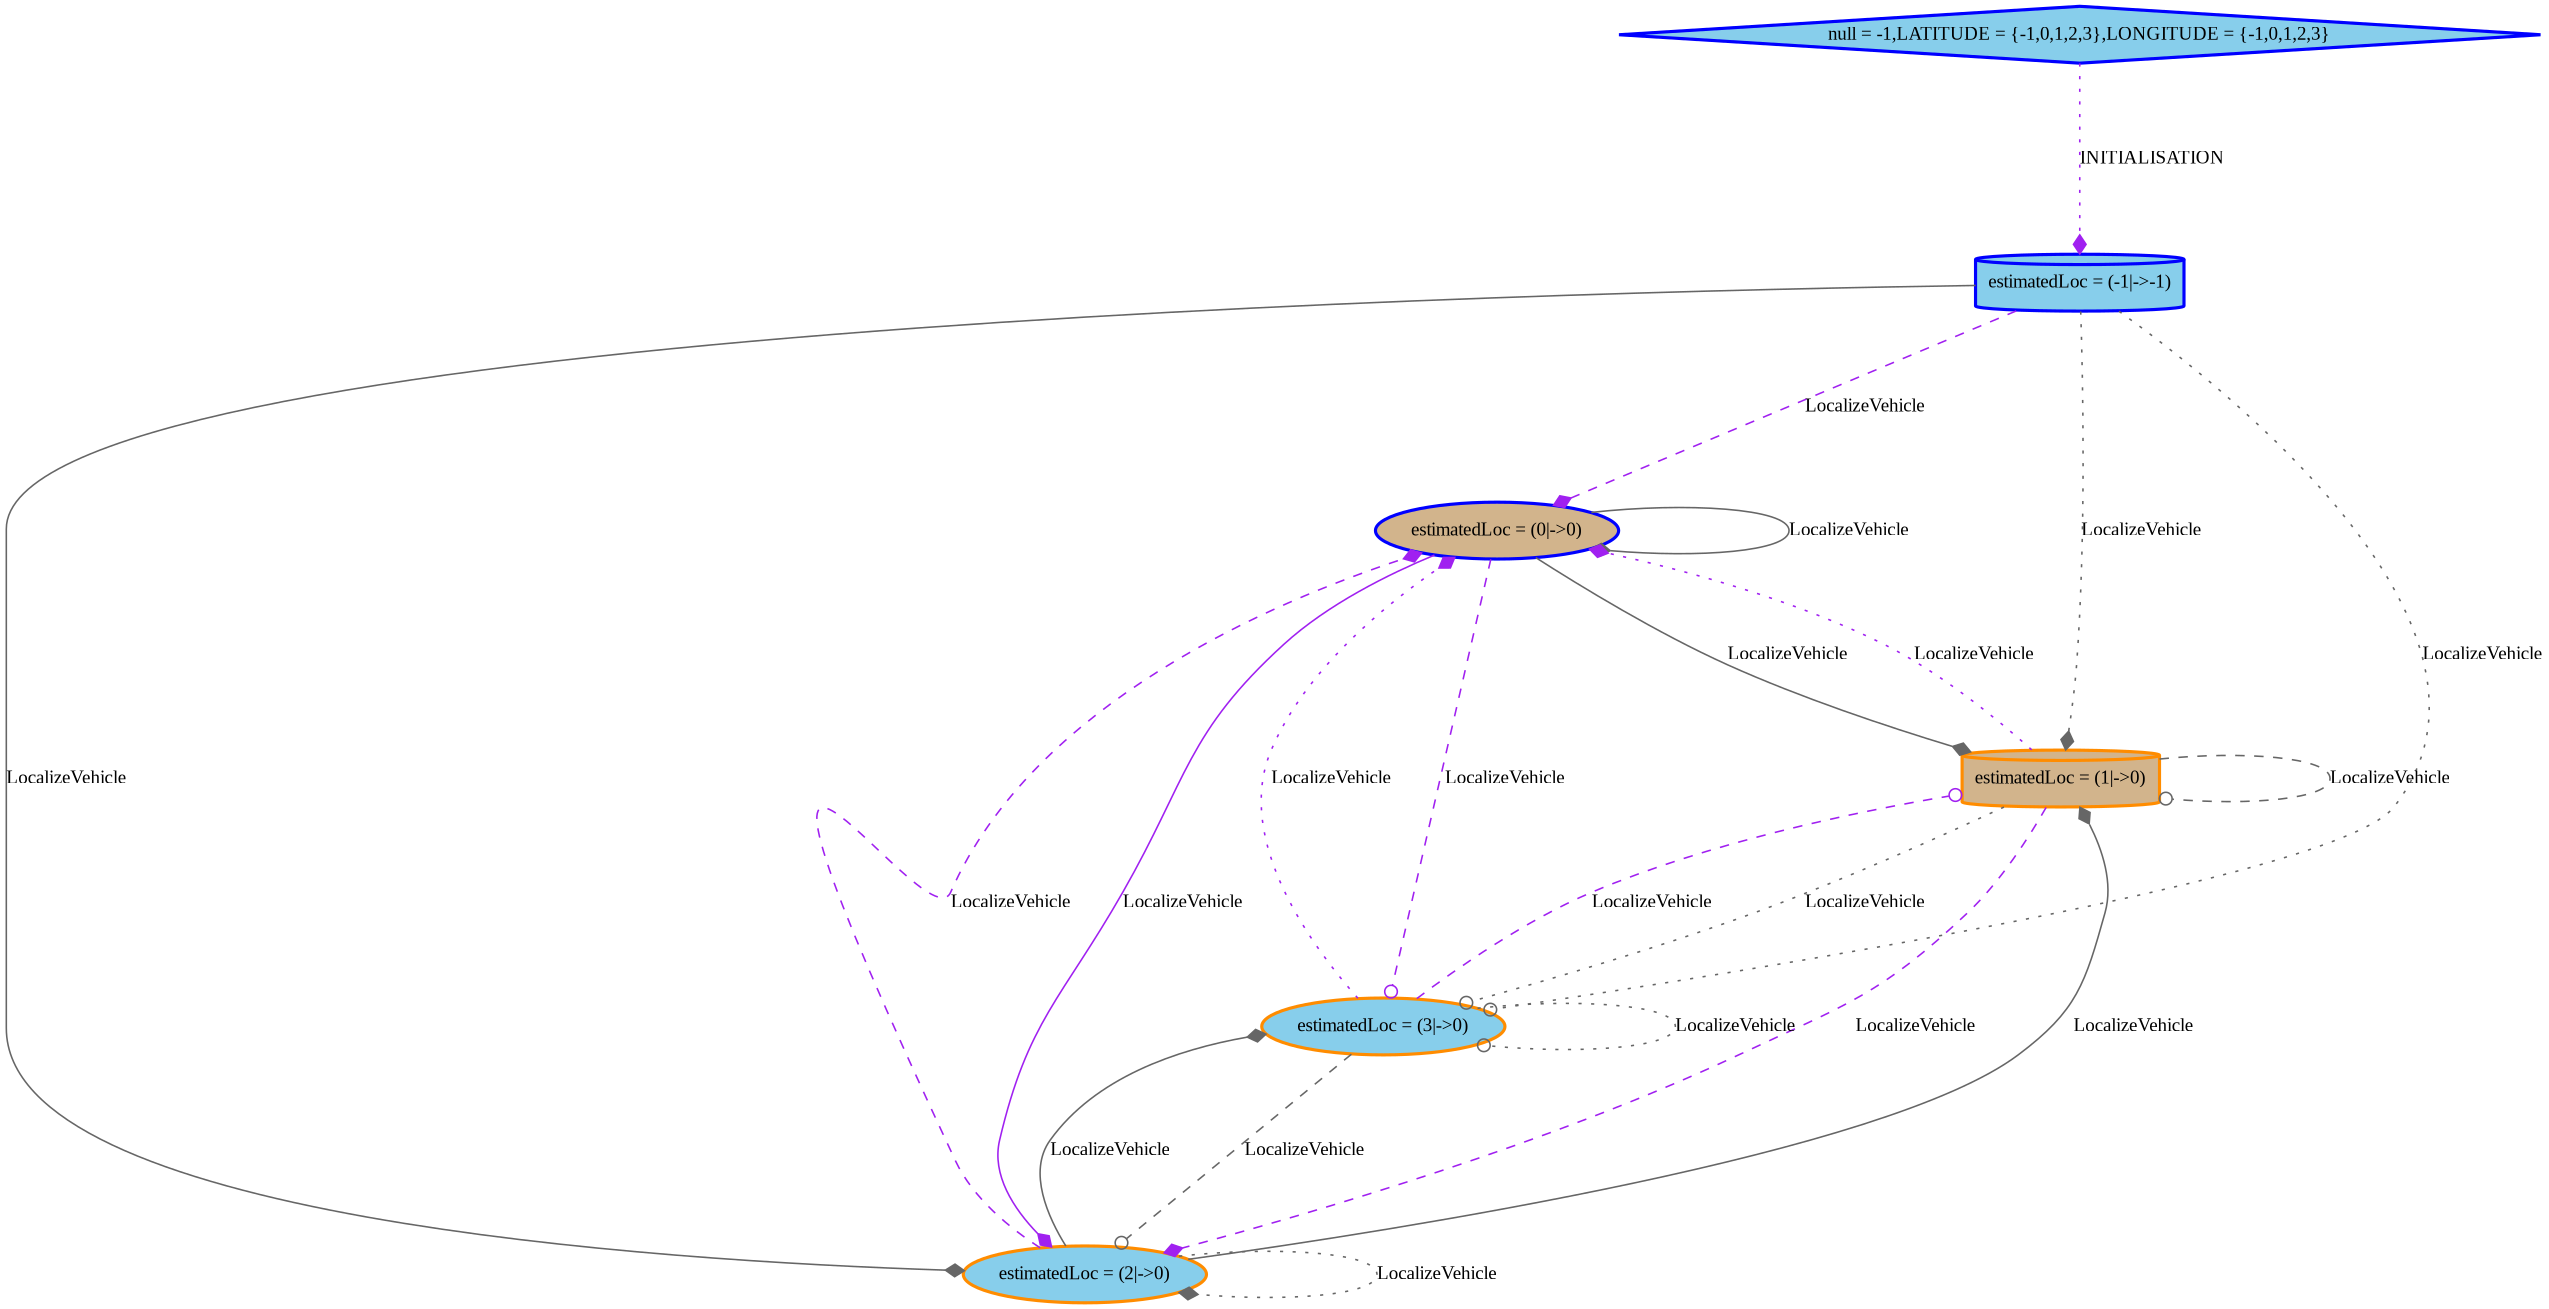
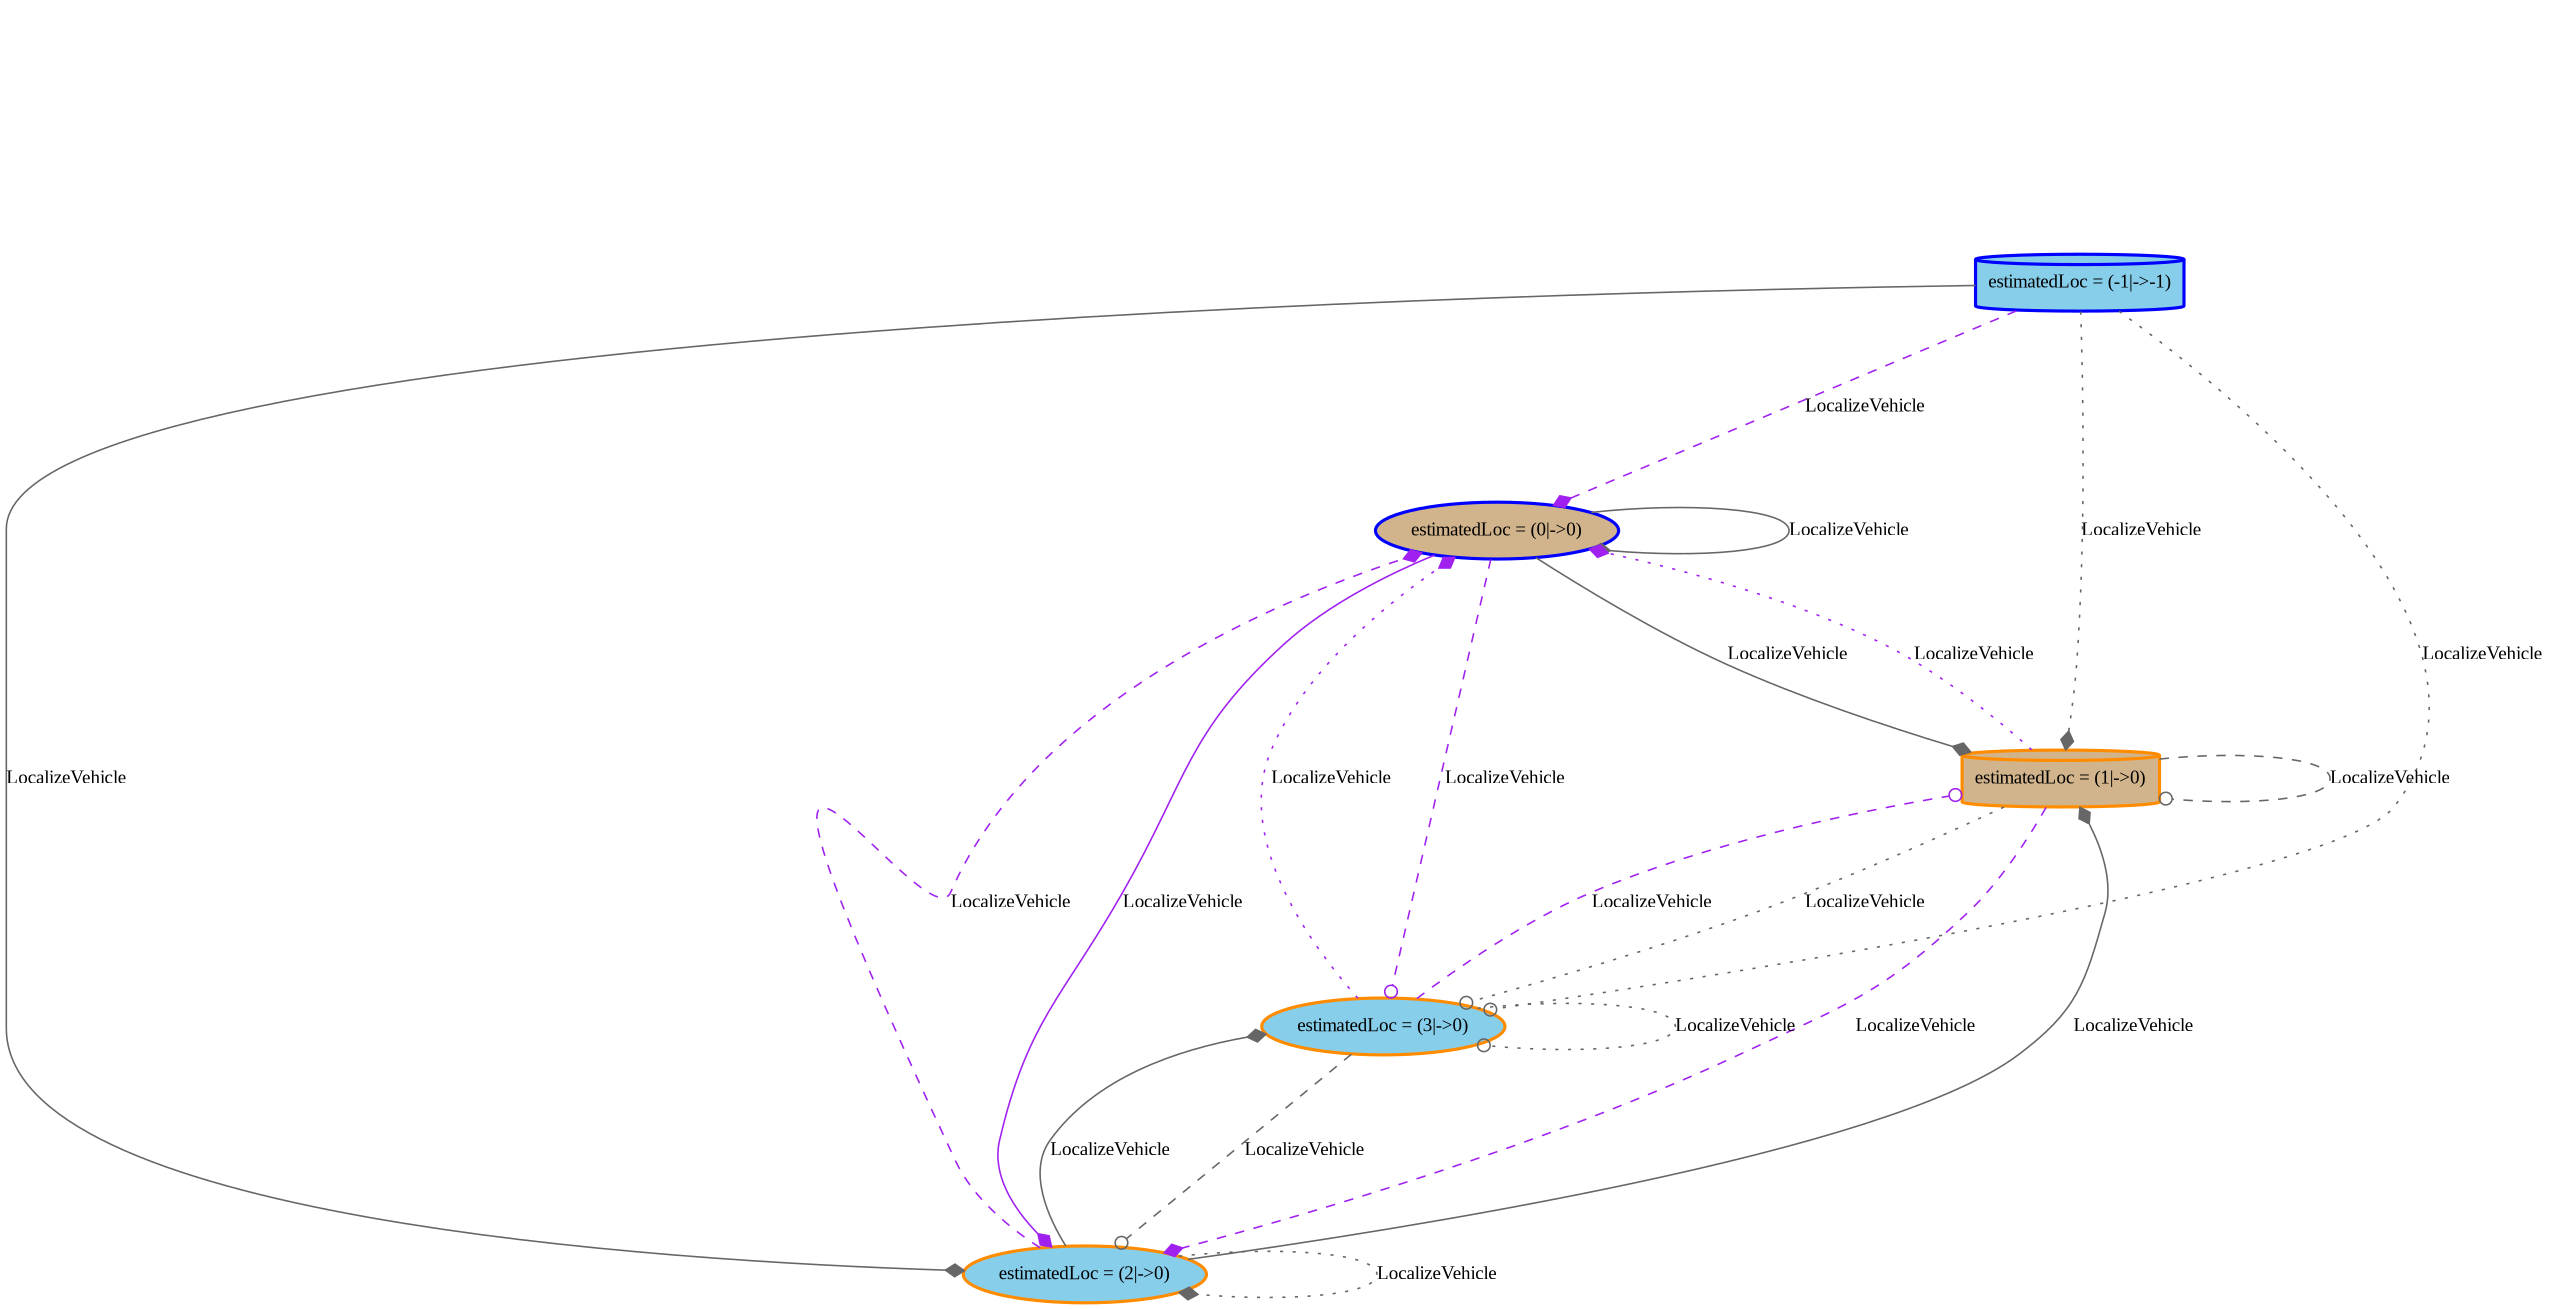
(2080, 35) -> none
